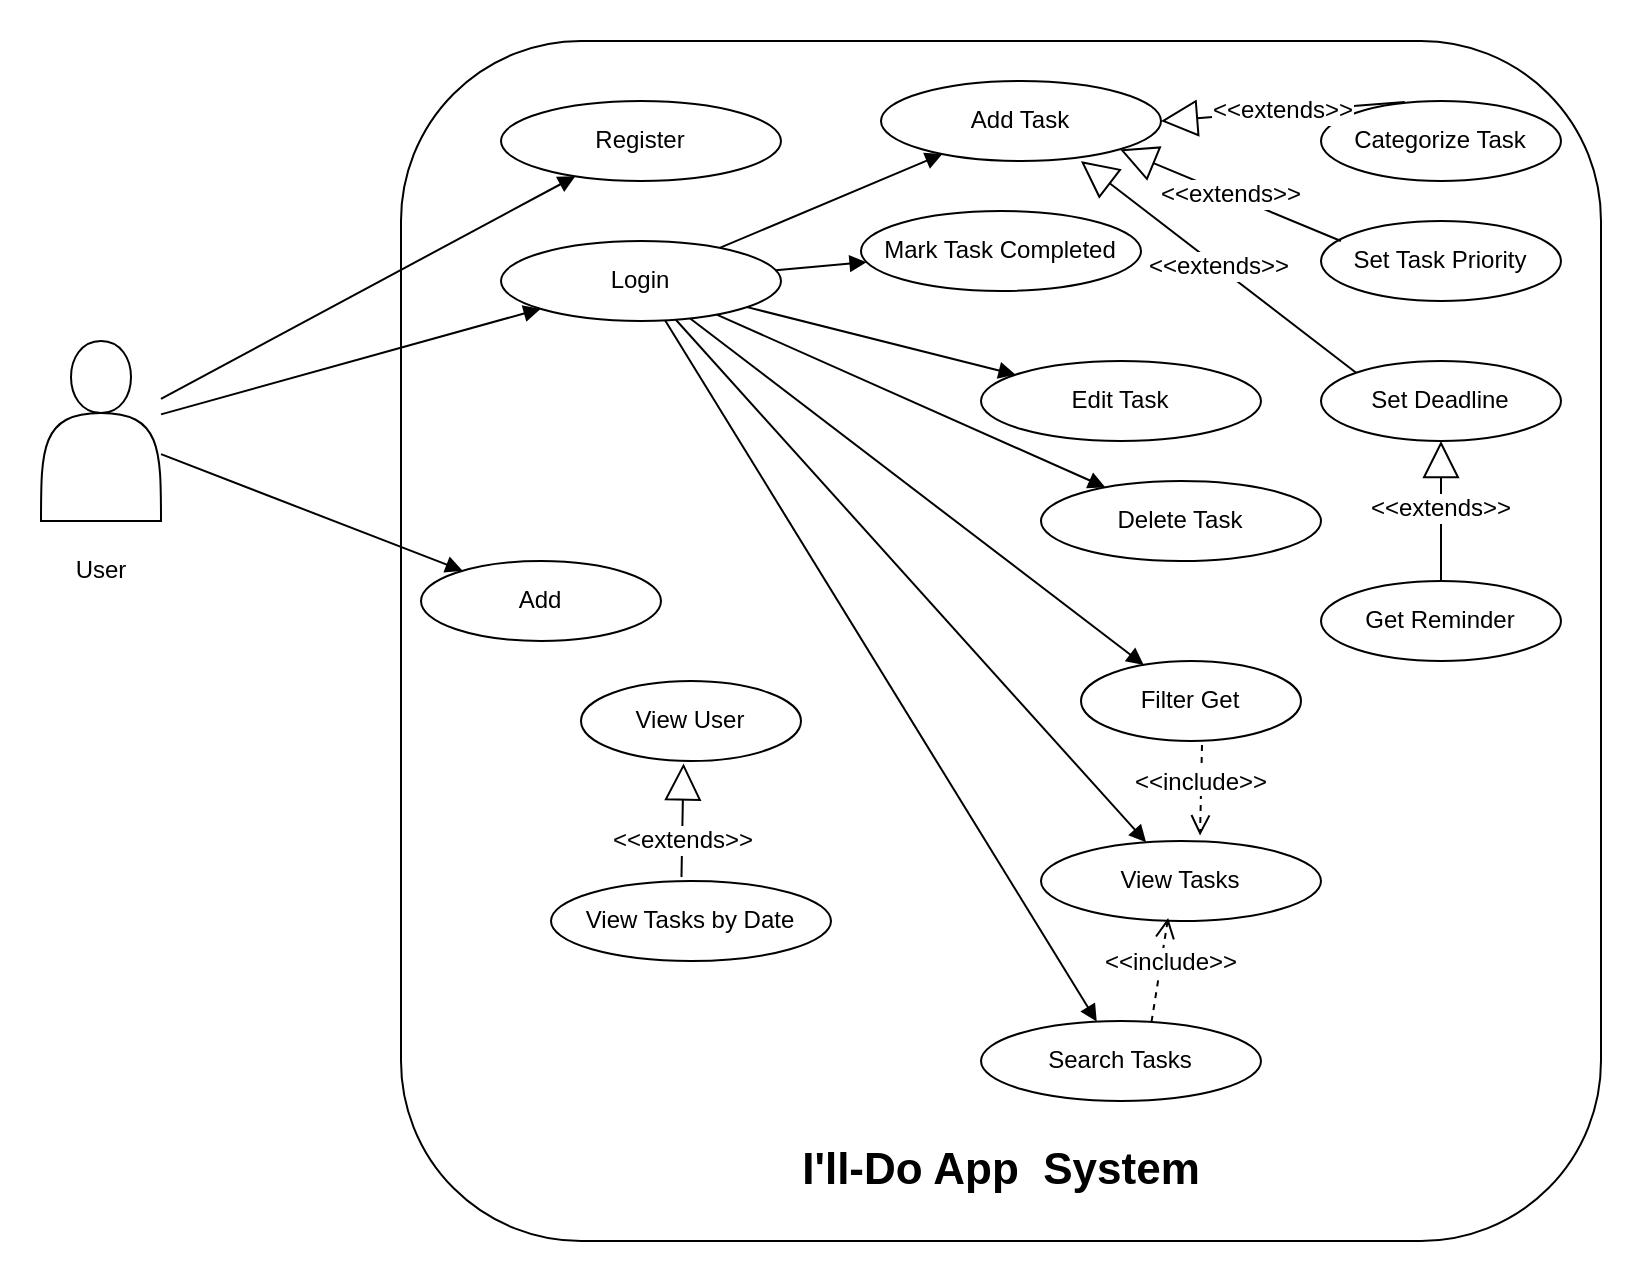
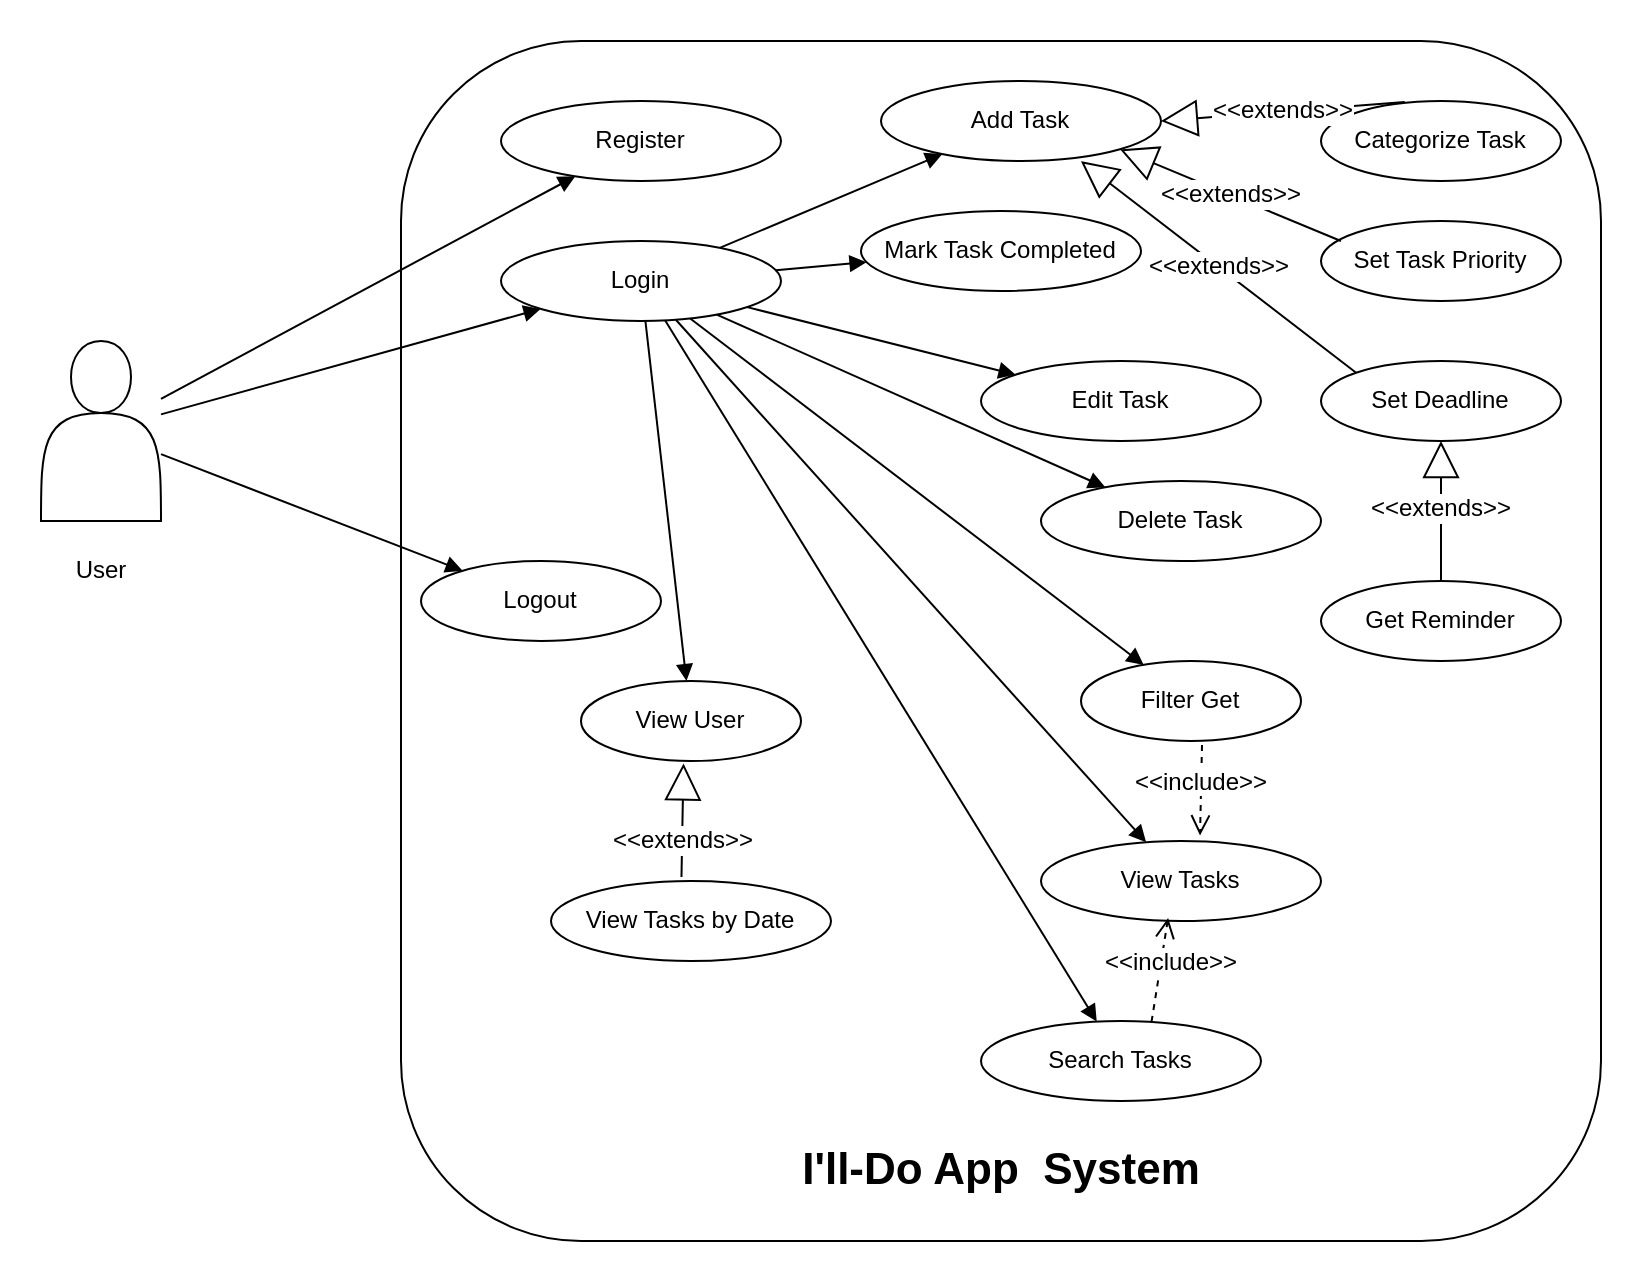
none -> (665, 493)
(541, 601) -> (541, 601)
